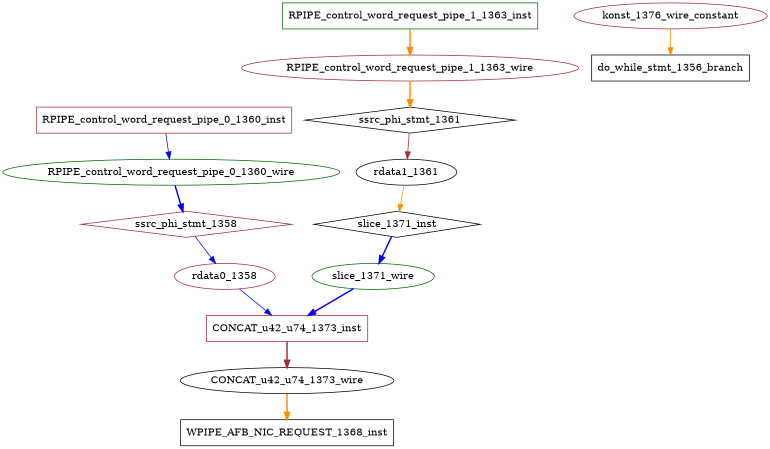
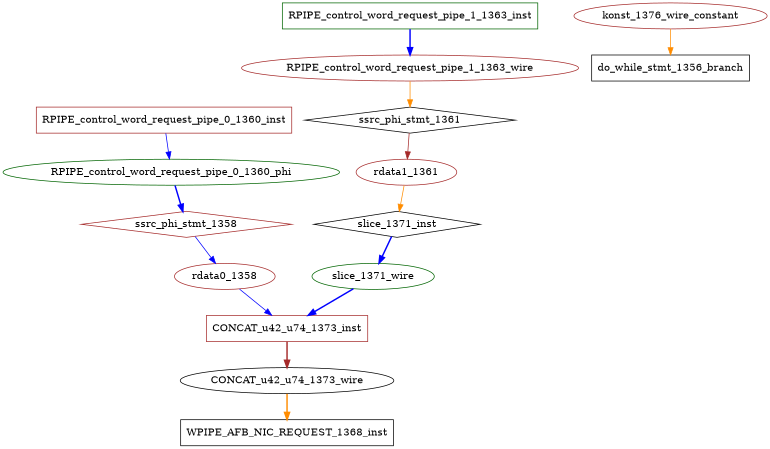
(410, 38) -> (410, 38)
(410, 91) -> (410, 91)
(171, 172) -> (171, 172)
(406, 172) -> (406, 172)
